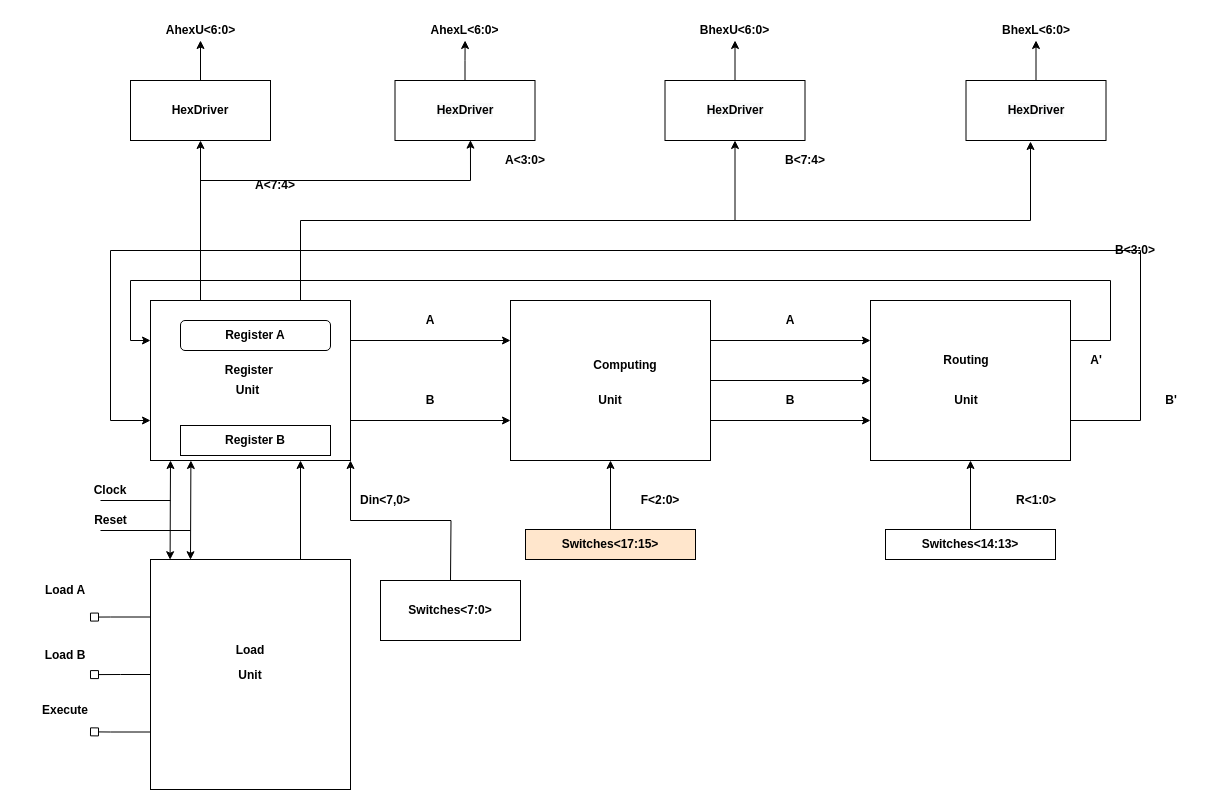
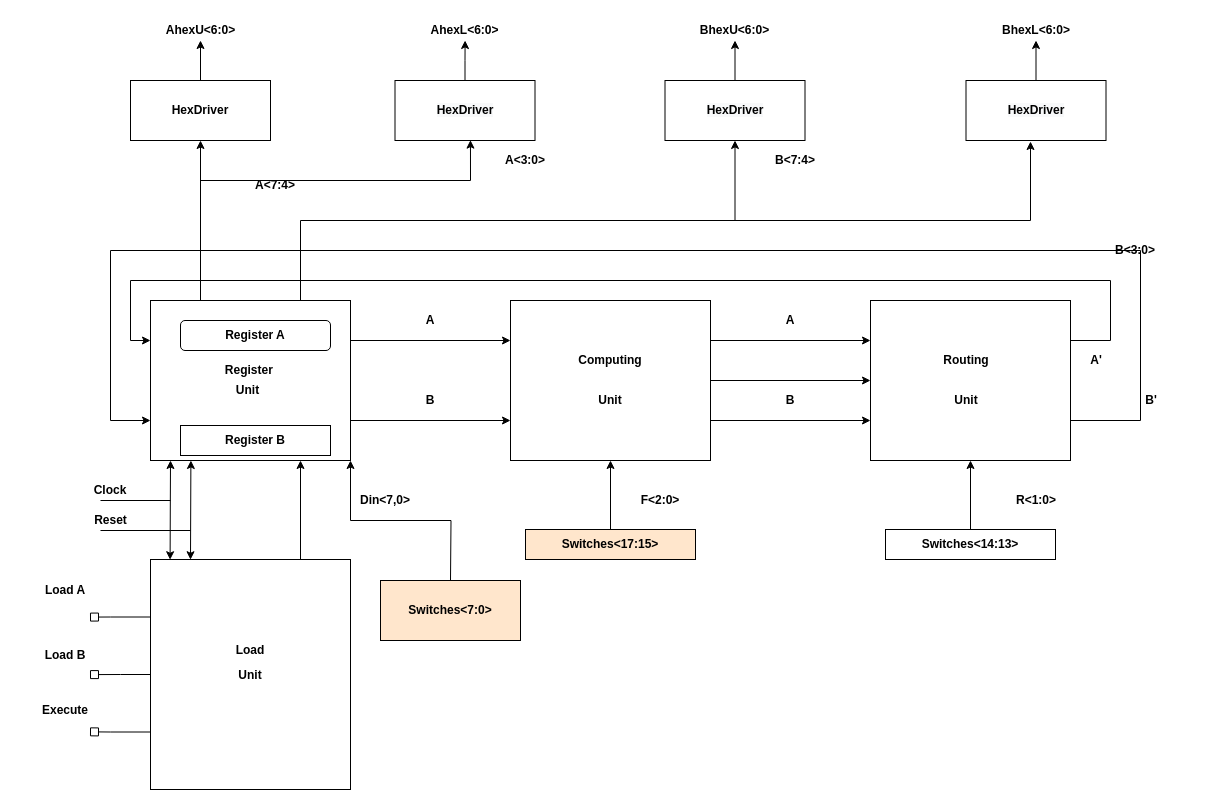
(806, 161) -> (796, 161)
(626, 366) -> (611, 361)
(1172, 401) -> (1152, 401)
(451, 611) -> (451, 611)
